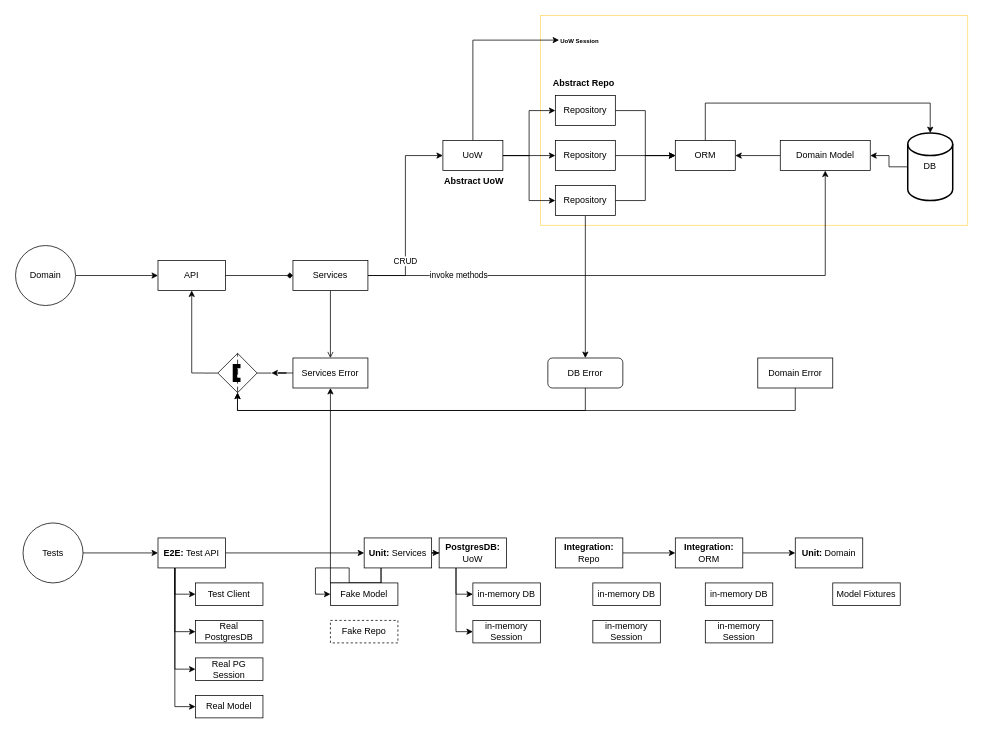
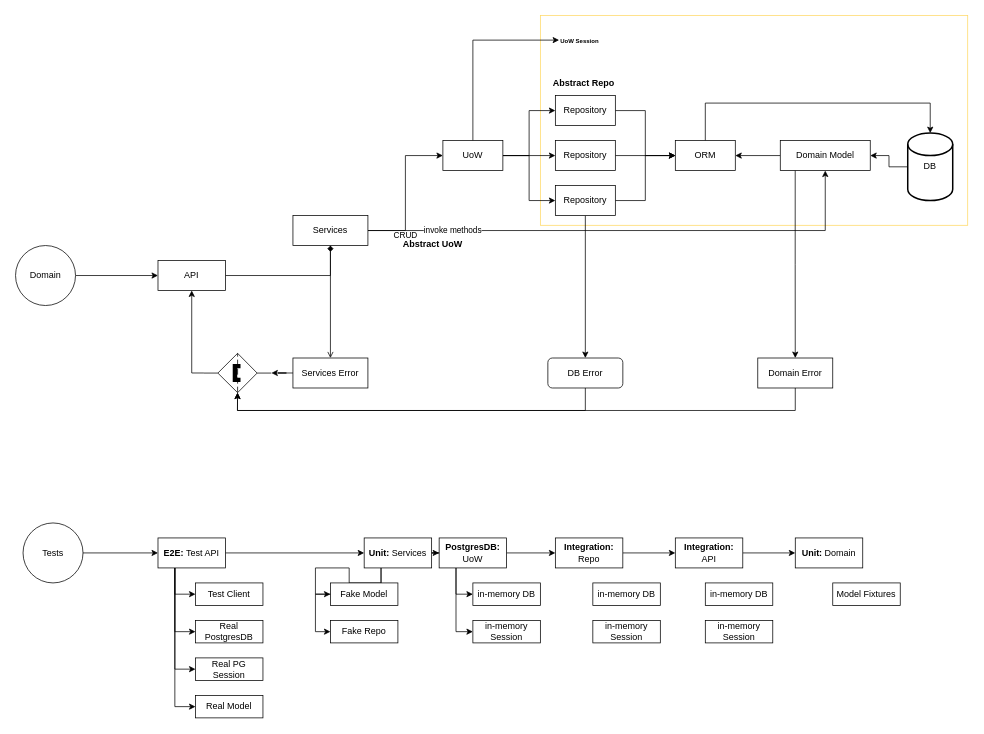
(477, 182) -> (435, 246)
none -> (795, 261)
(330, 276) -> (330, 231)
(330, 489) -> (315, 619)
none -> (549, 553)
(709, 553) -> (709, 553)
(364, 632) -> (364, 632)
